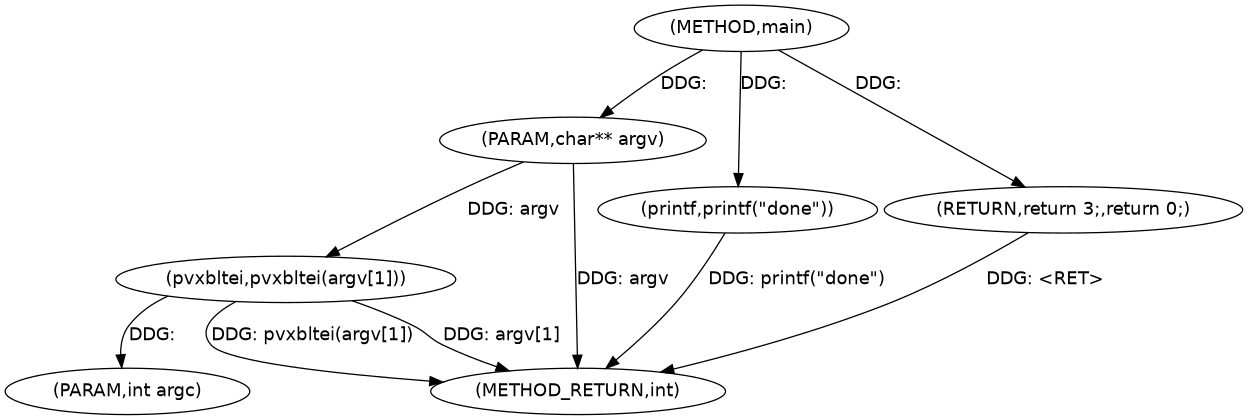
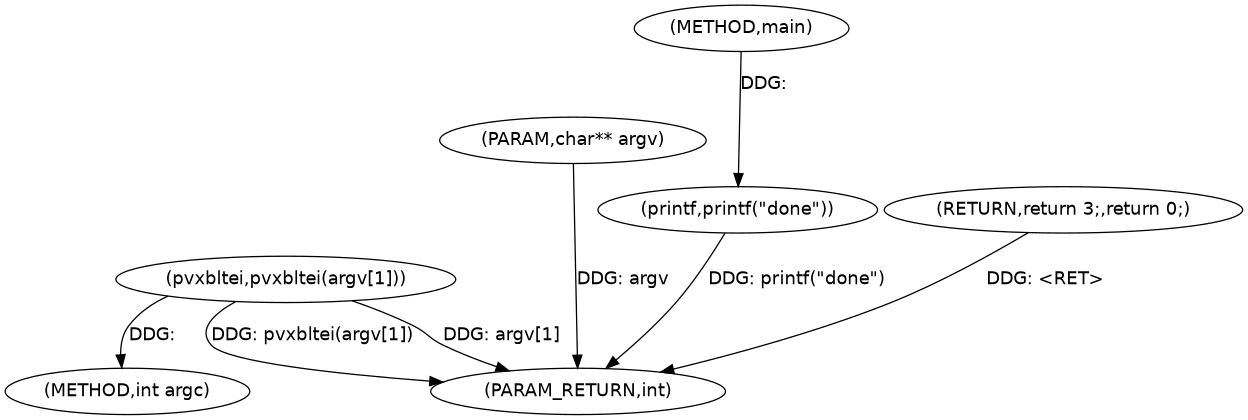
(656, 78) -> none
(896, 115) -> none
(430, 205) -> none
(127, 391) -> (127, 391)
(578, 391) -> (578, 391)
